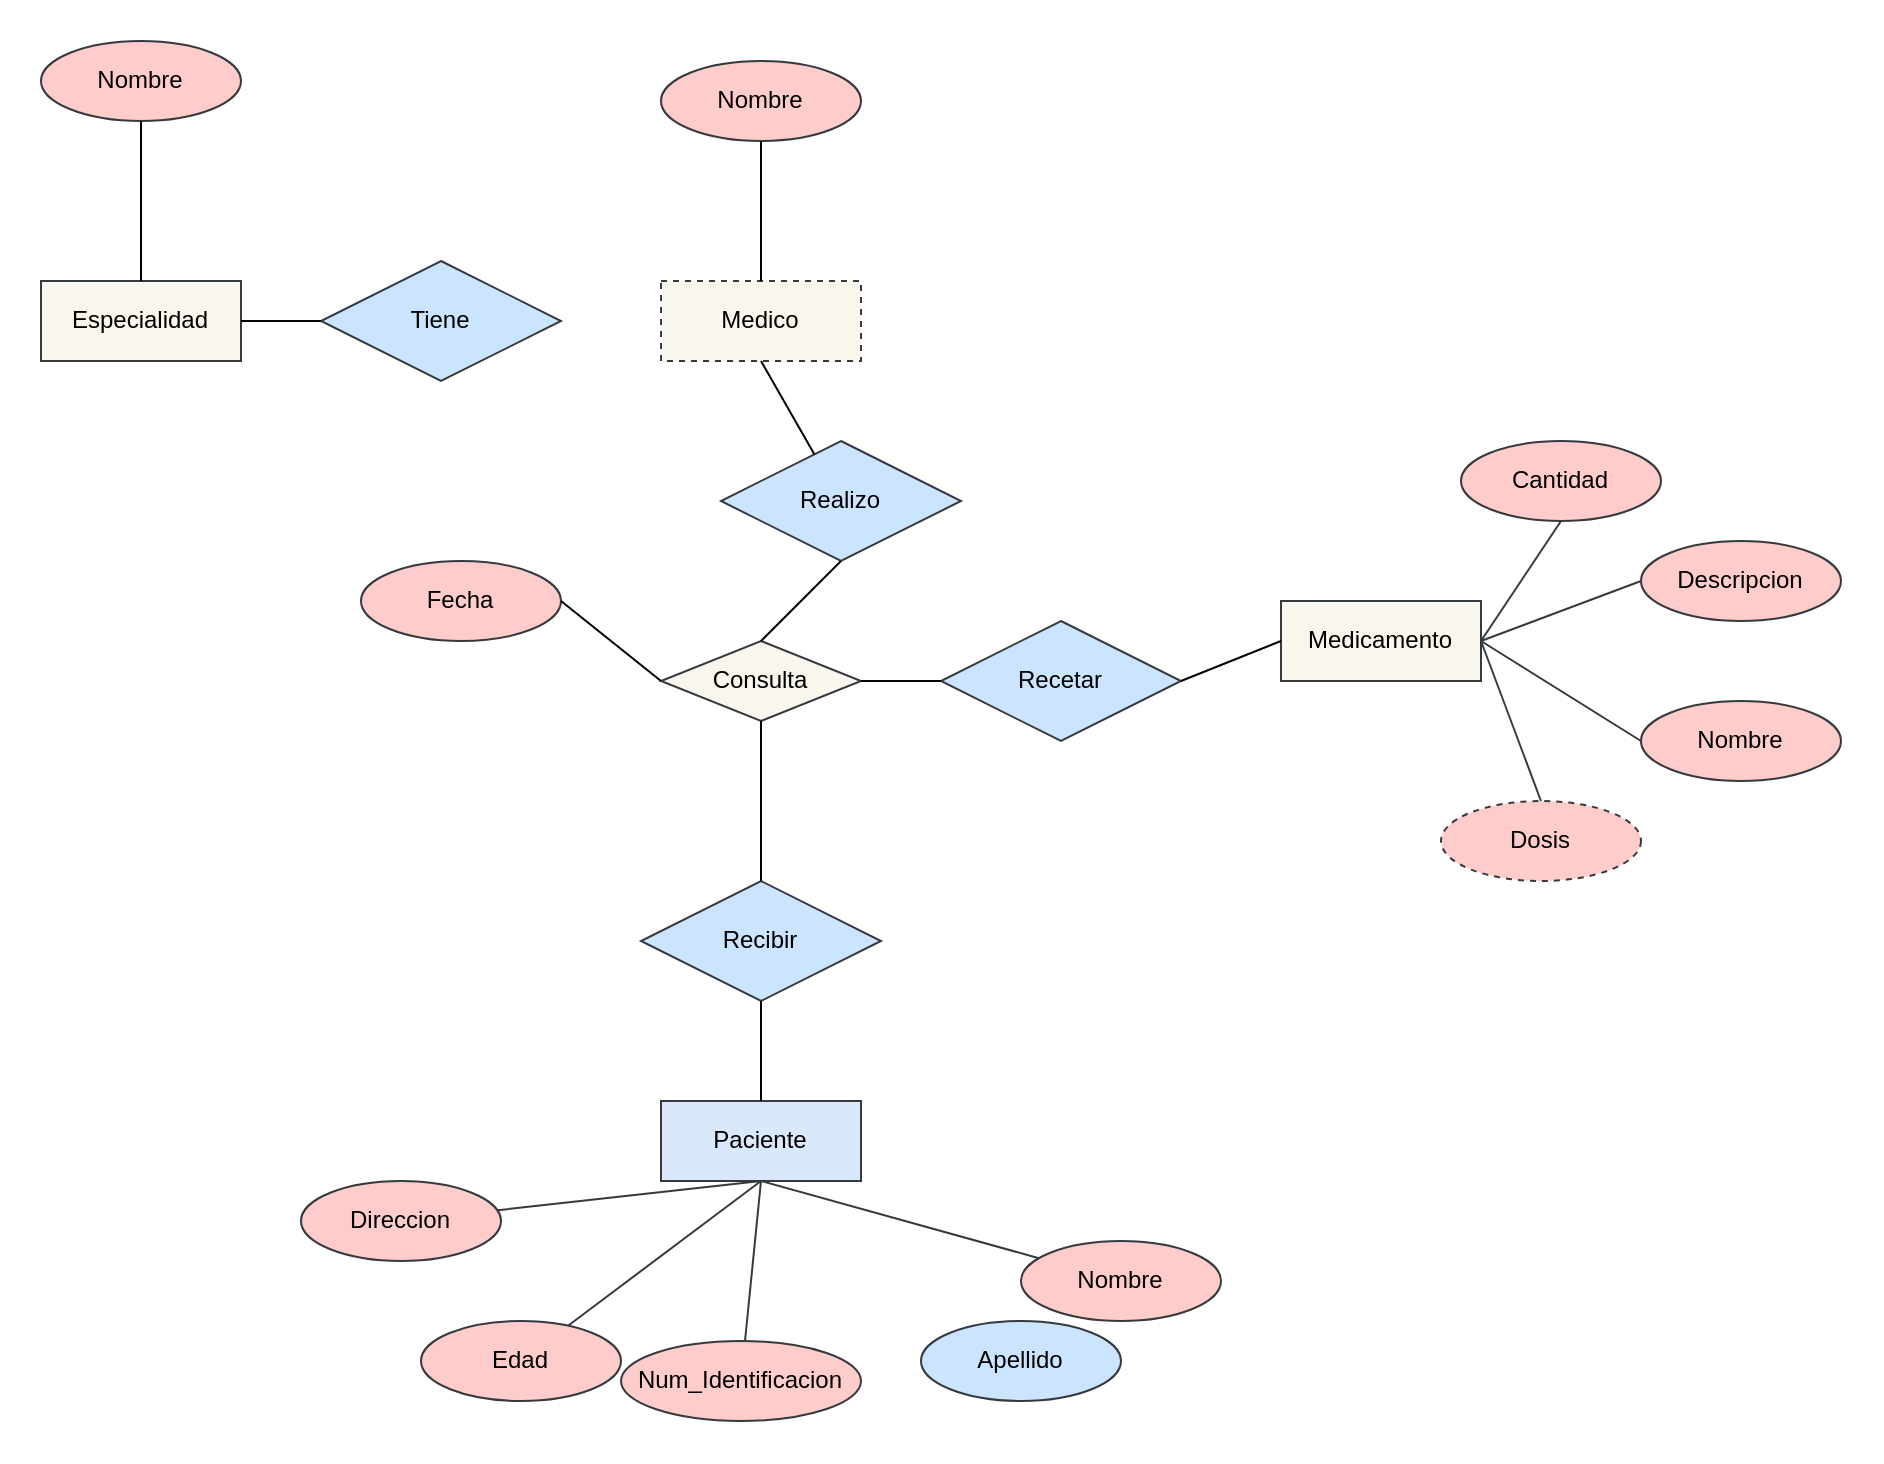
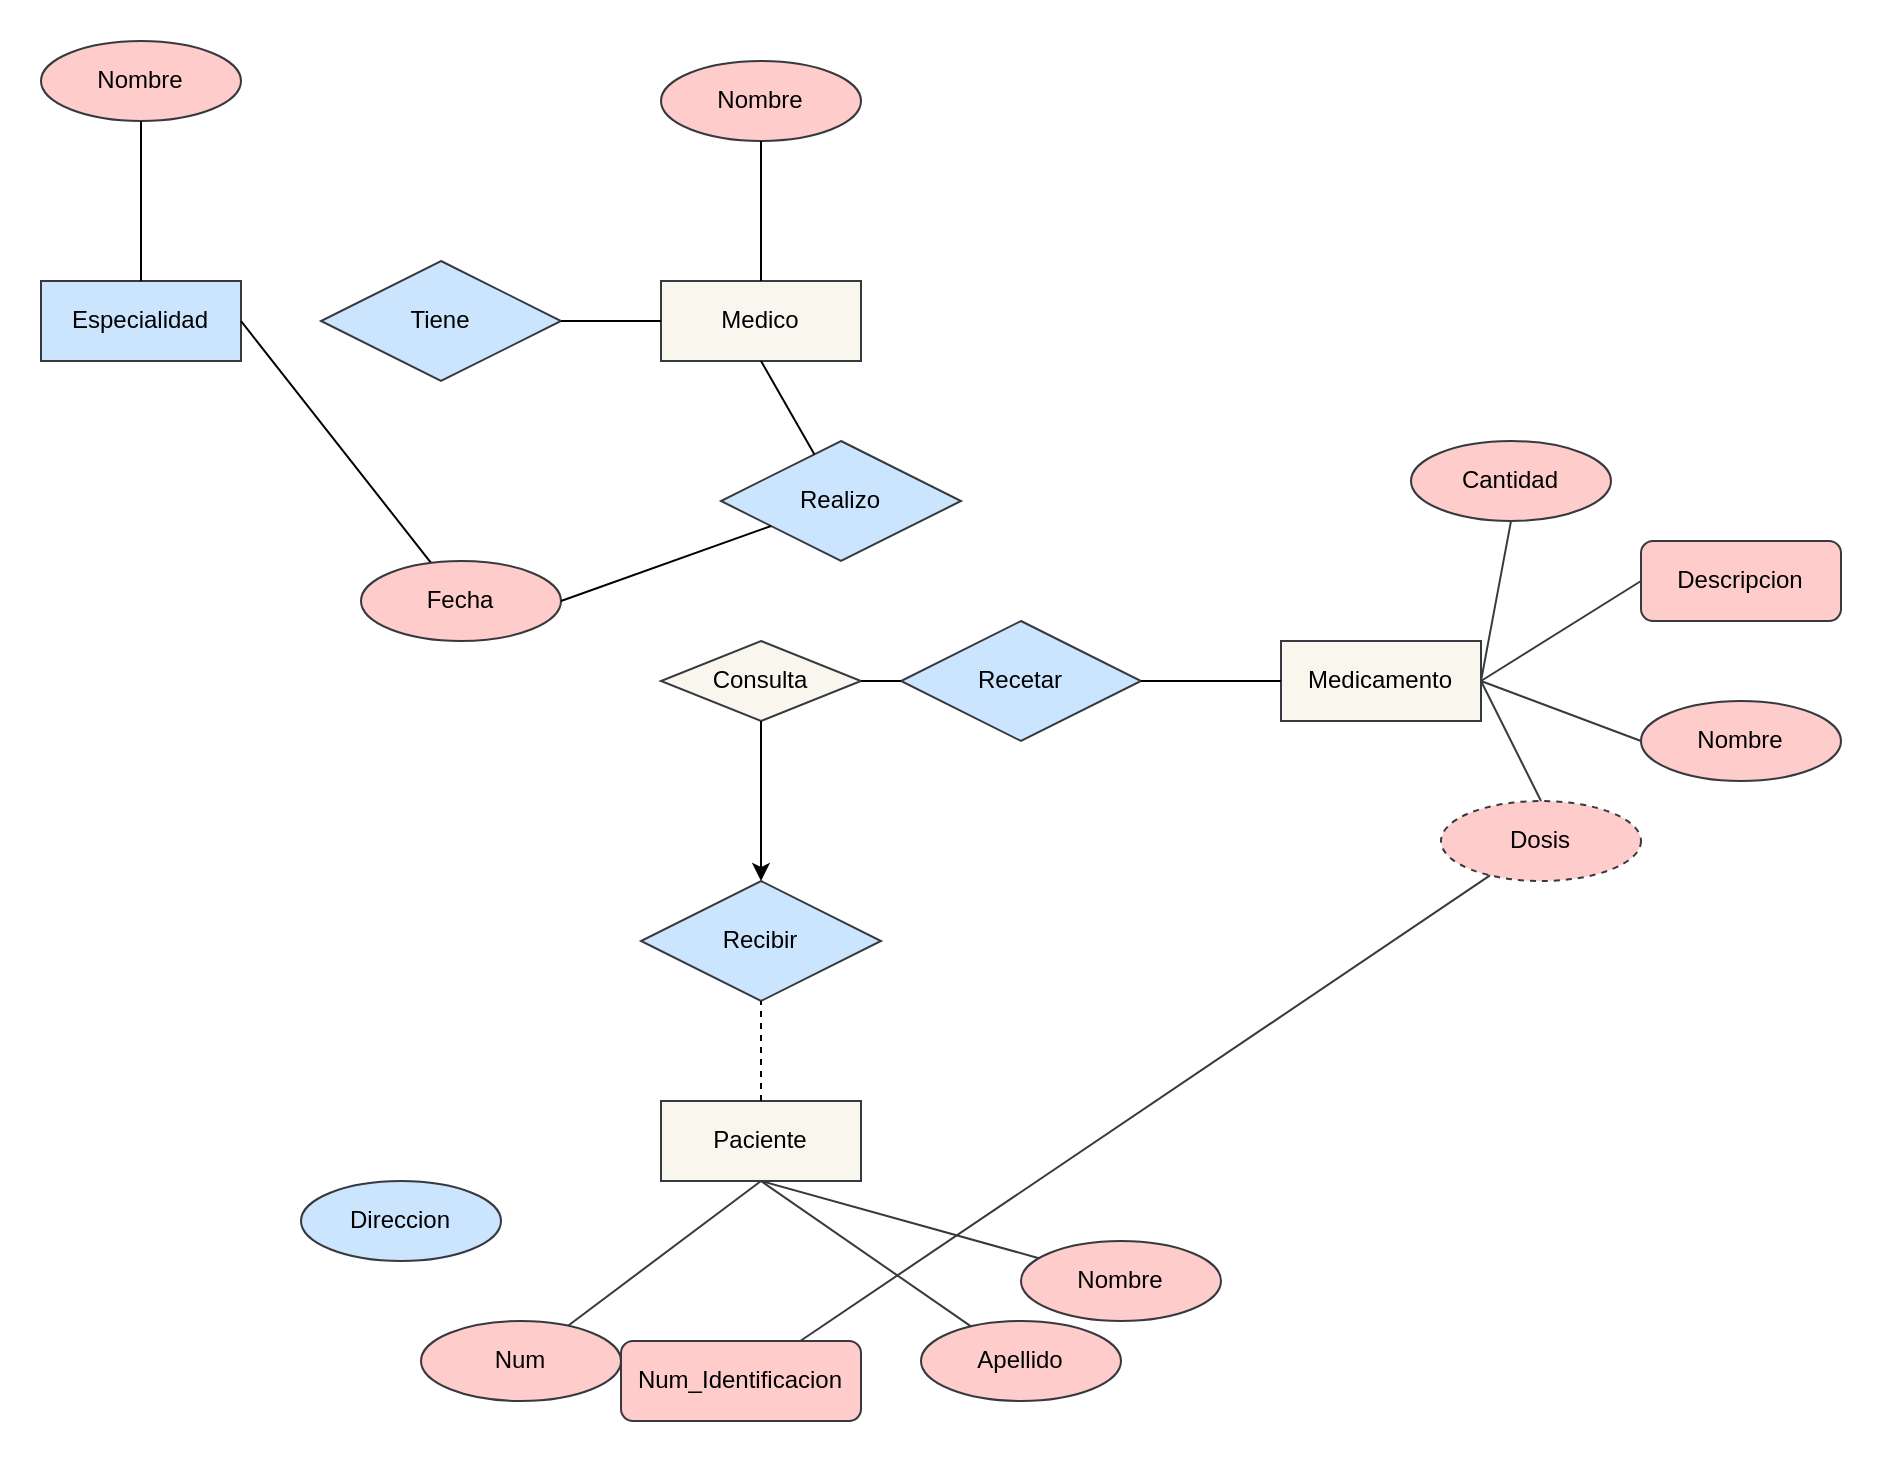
(141, 321) -> (141, 321)
(281, 321) -> (336, 442)
none -> (611, 321)
(761, 321) -> (761, 321)
(1561, 481) -> (1511, 481)
(1741, 581) -> (1741, 581)
(801, 601) -> none
(611, 641) -> (666, 564)
(1381, 641) -> (1381, 681)
(1061, 681) -> (1021, 681)
(761, 871) -> (761, 866)
(761, 1051) -> (761, 1051)
(761, 1141) -> (761, 1141)
(626, 1196) -> none
(401, 1221) -> (401, 1221)
none -> (870, 1256)
(753, 1263) -> (1226, 1054)
(521, 1361) -> (521, 1361)
(1021, 1361) -> (1021, 1361)
(741, 1381) -> (741, 1381)
